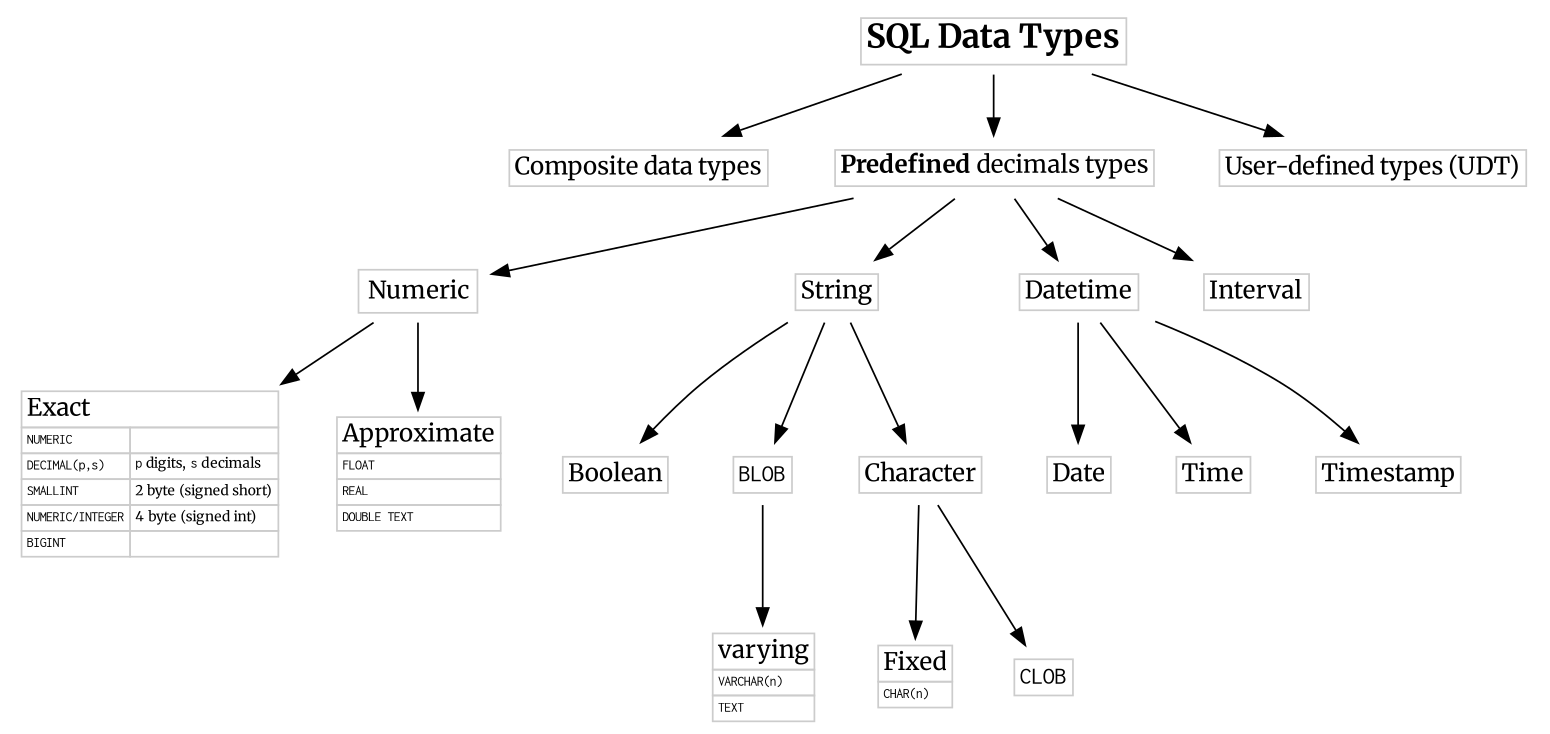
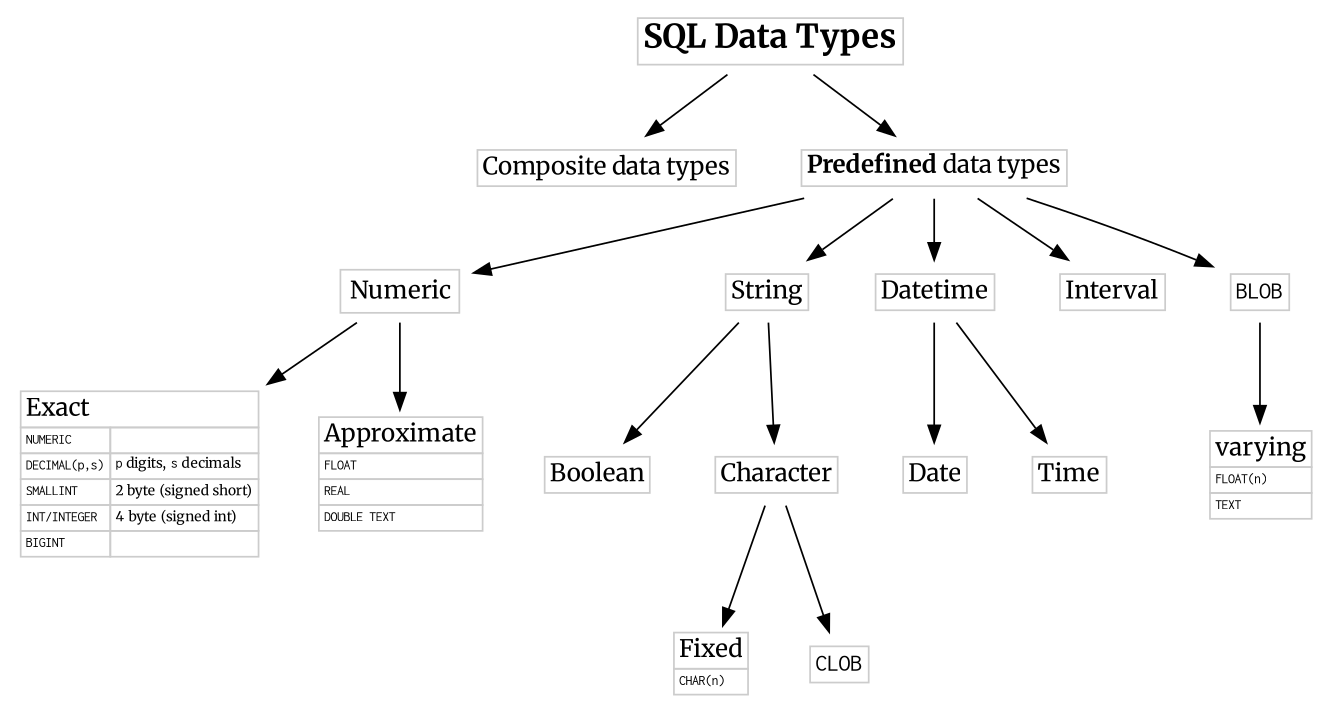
(1060, 165) -> (1000, 165)
(1373, 167) -> none
(803, 375) -> (1112, 228)
(1388, 474) -> none
(76, 517) -> (62, 517)
(751, 682) -> (1242, 479)
